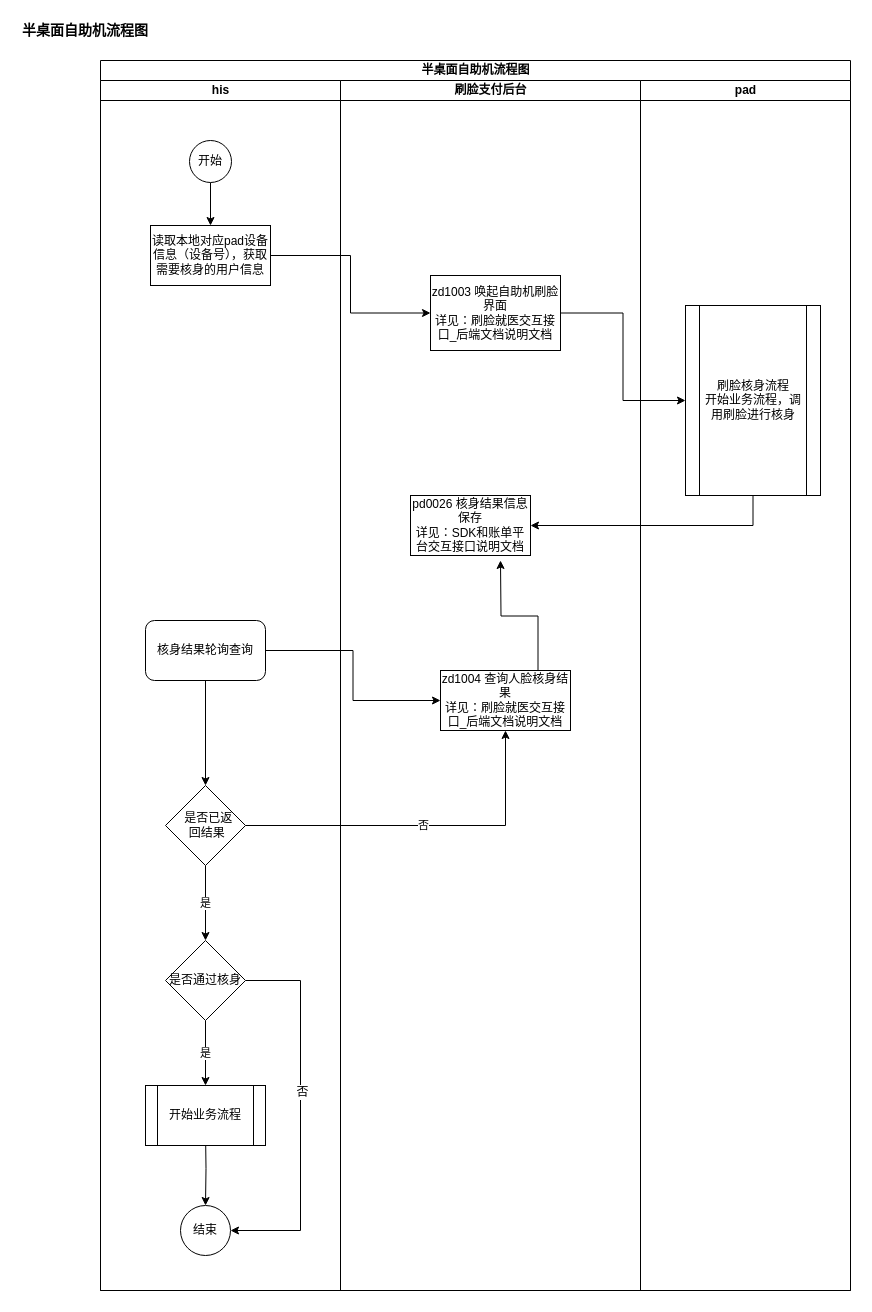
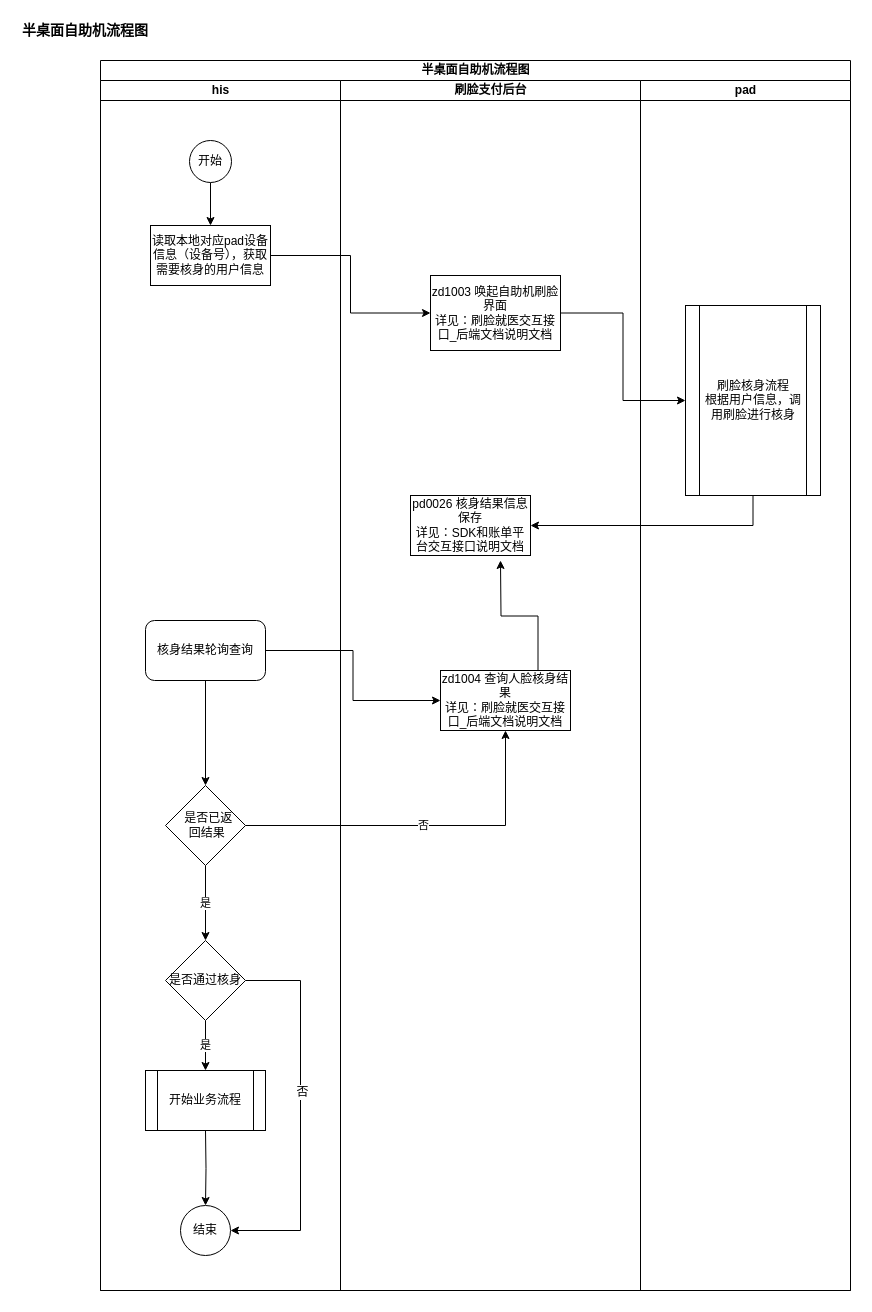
(754, 401) -> (754, 401)
(206, 1116) -> (206, 1101)
